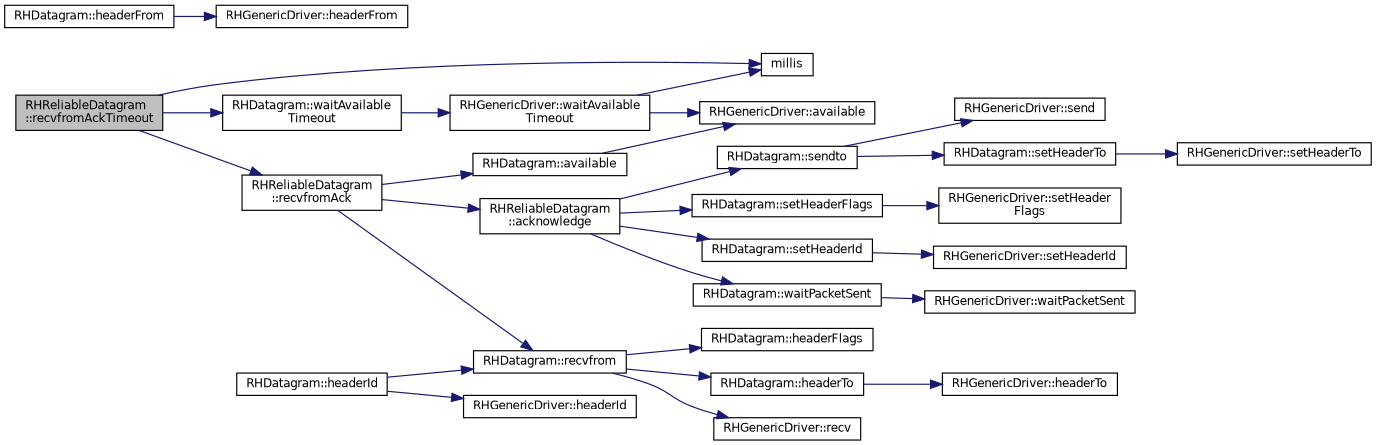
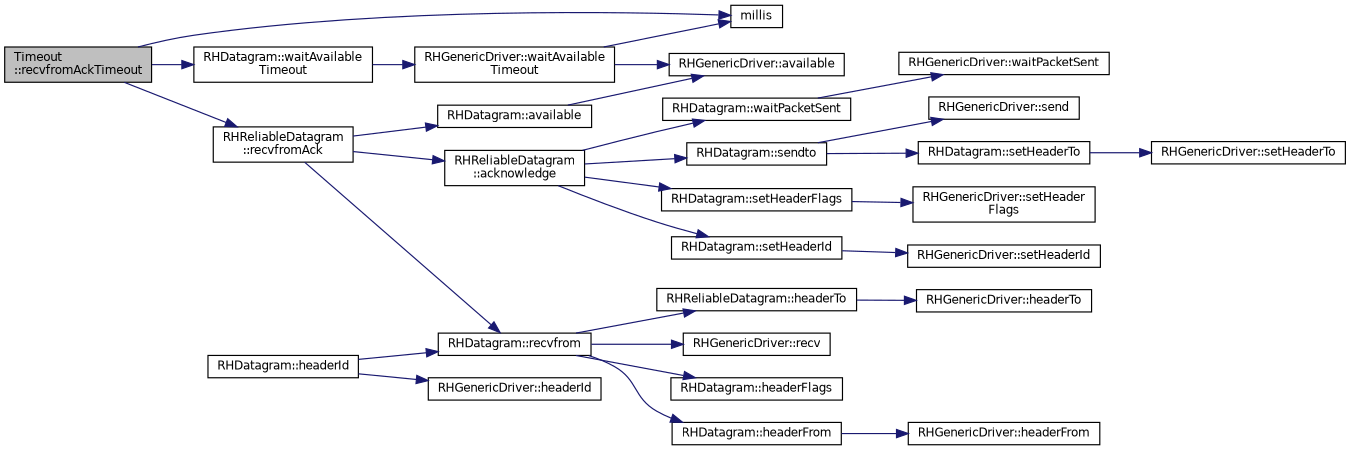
(89, 113) -> (78, 65)
none -> (633, 384)
(787, 384) -> (757, 300)
